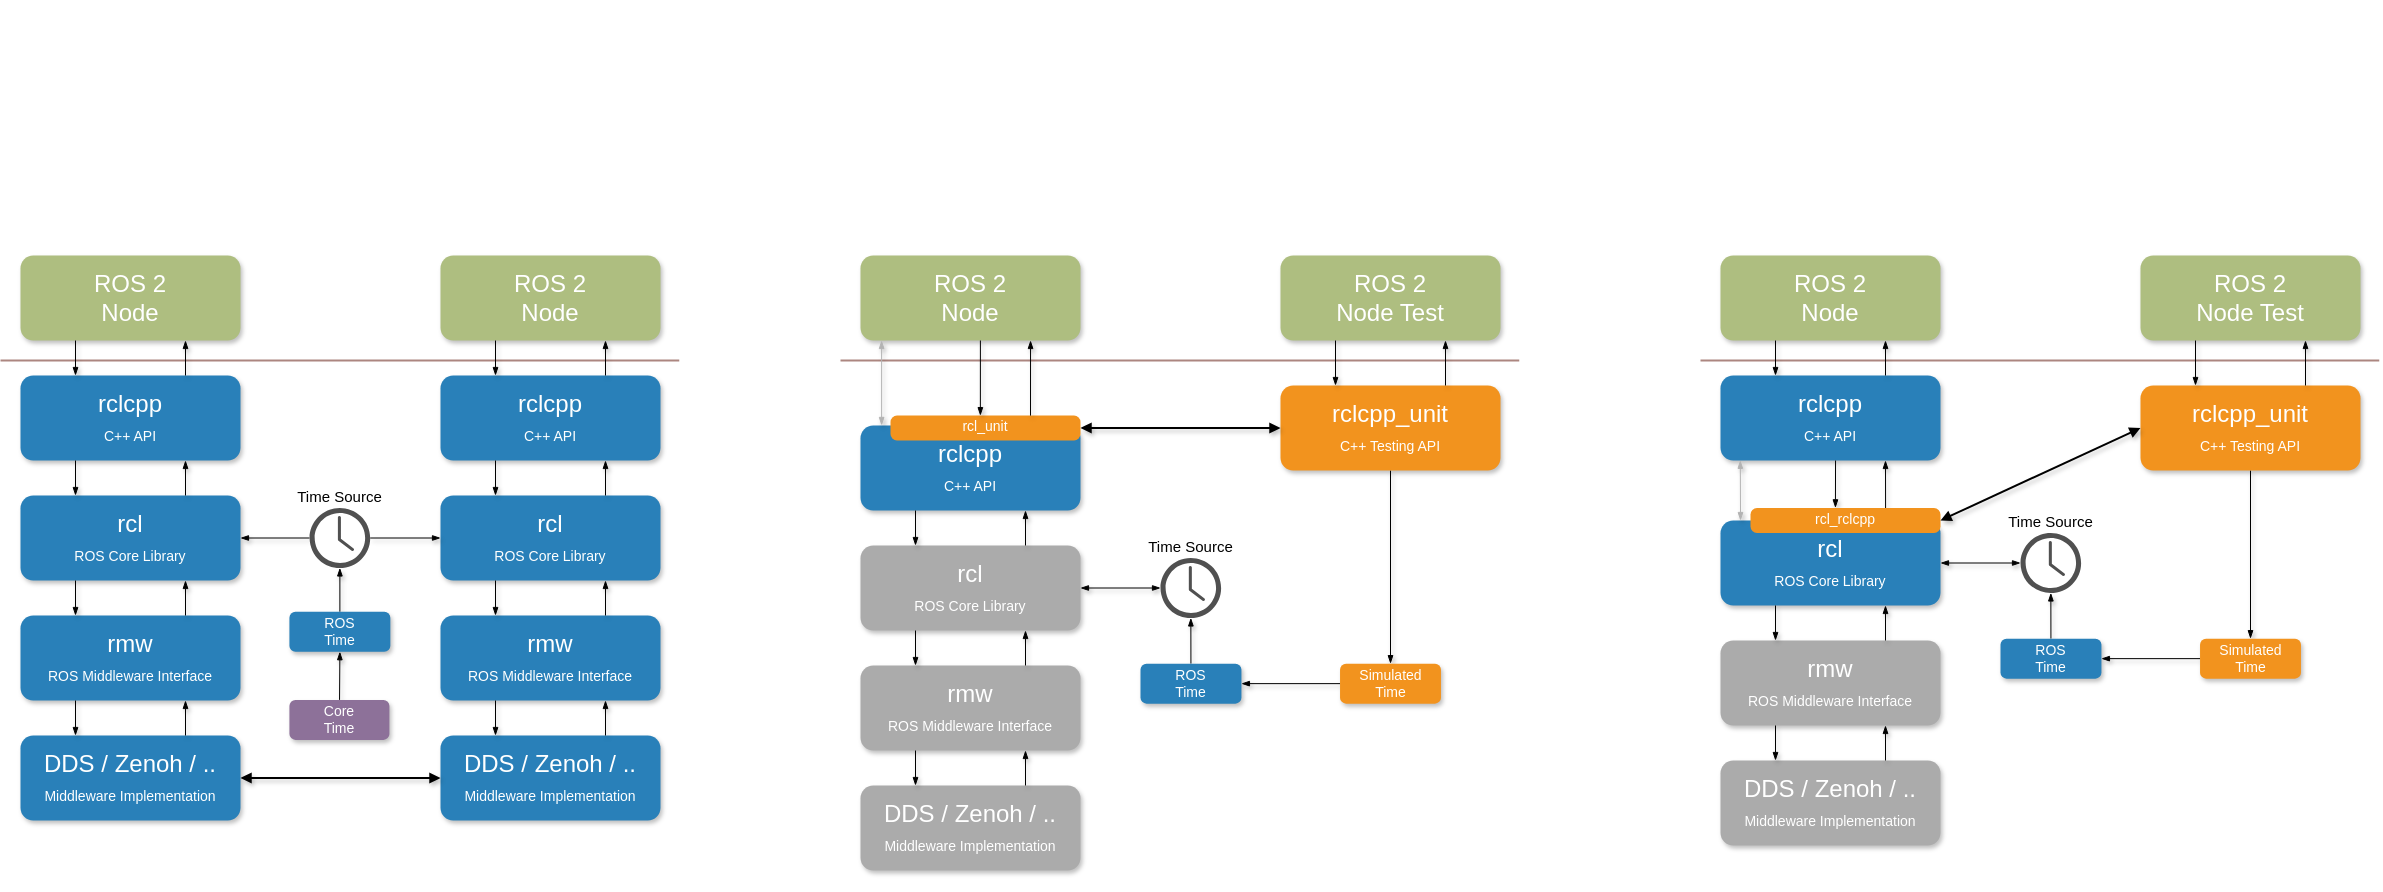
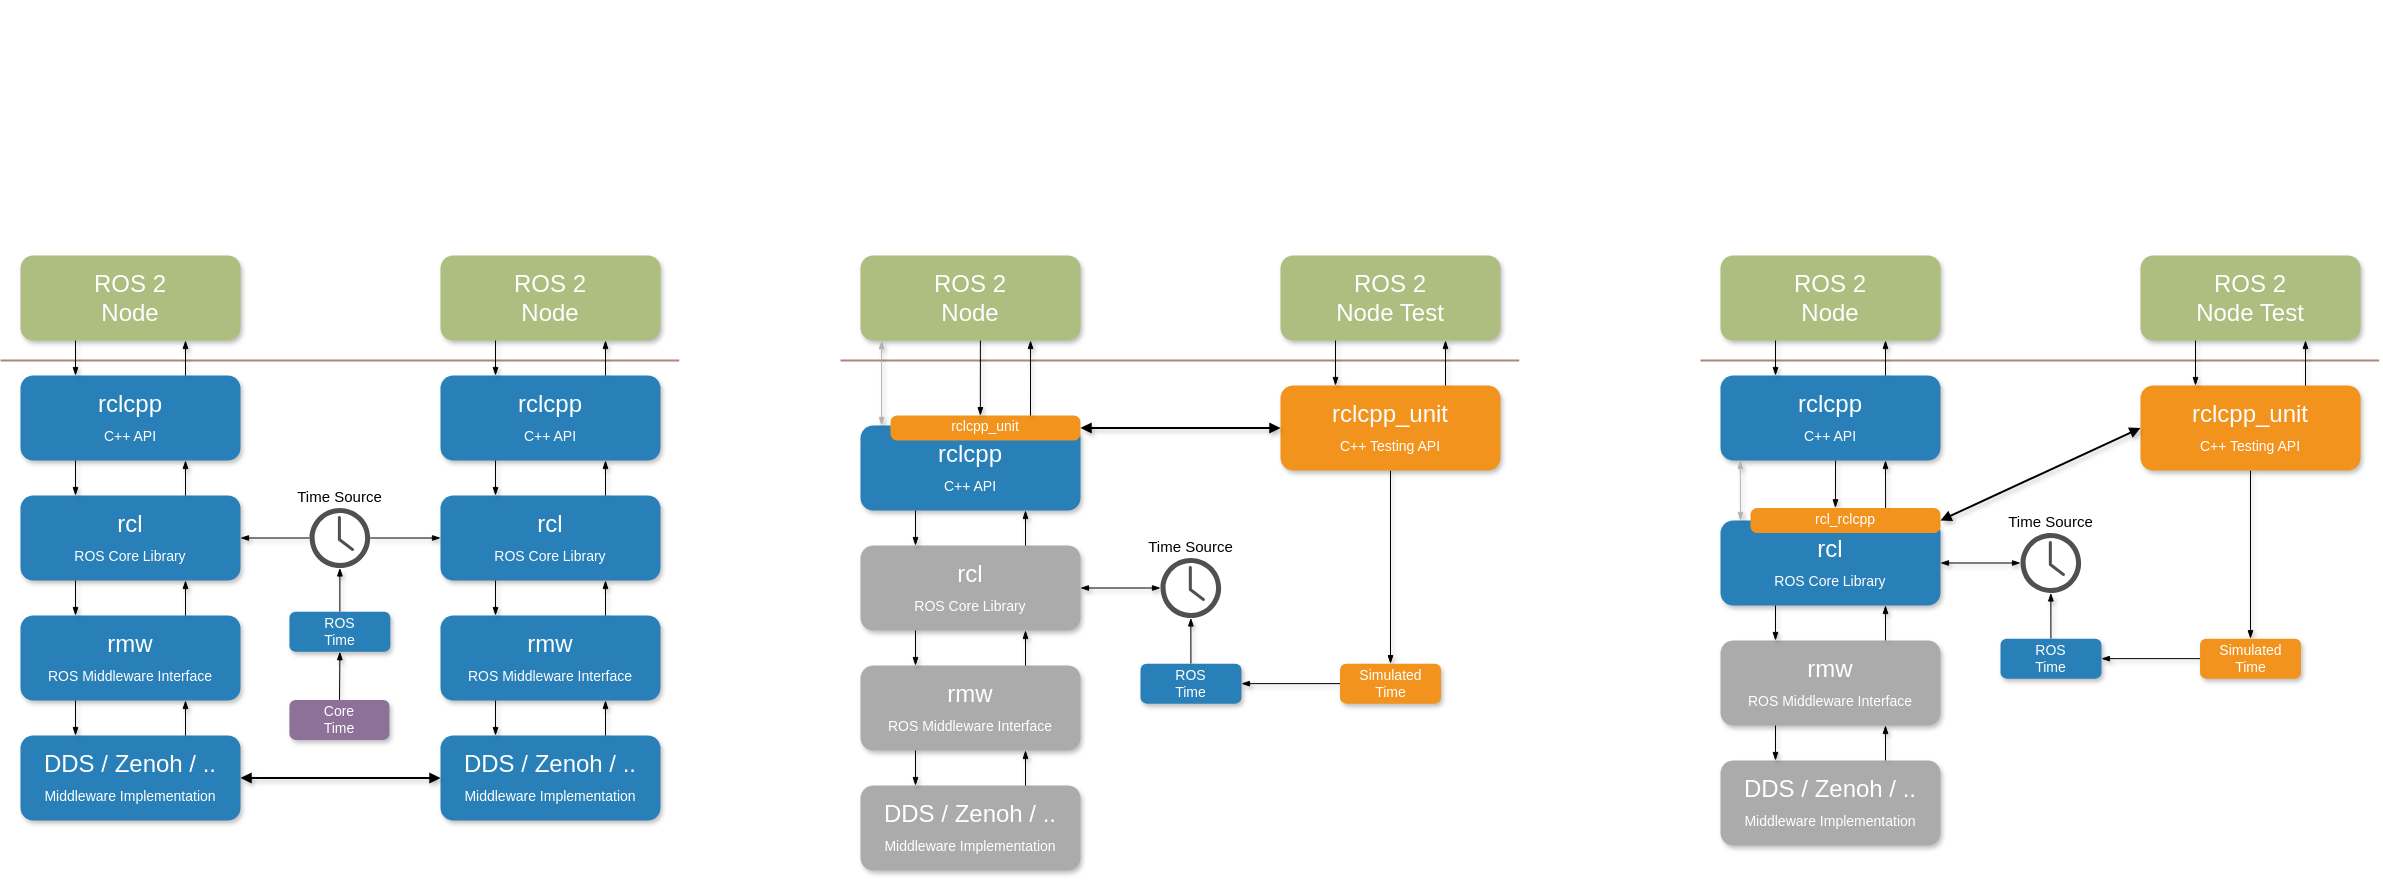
(986, 423) -> (986, 423)
